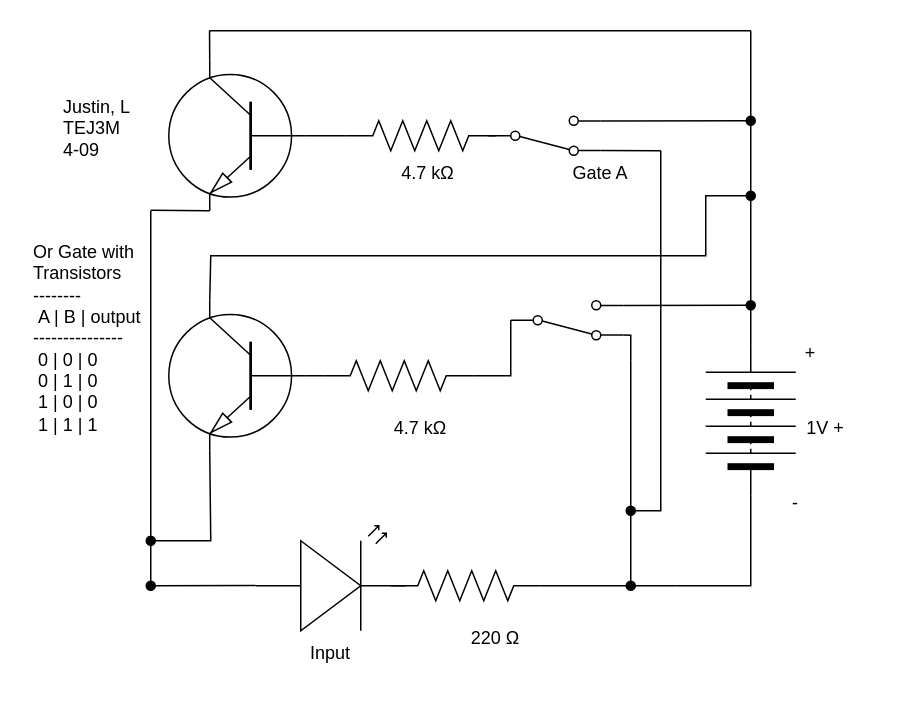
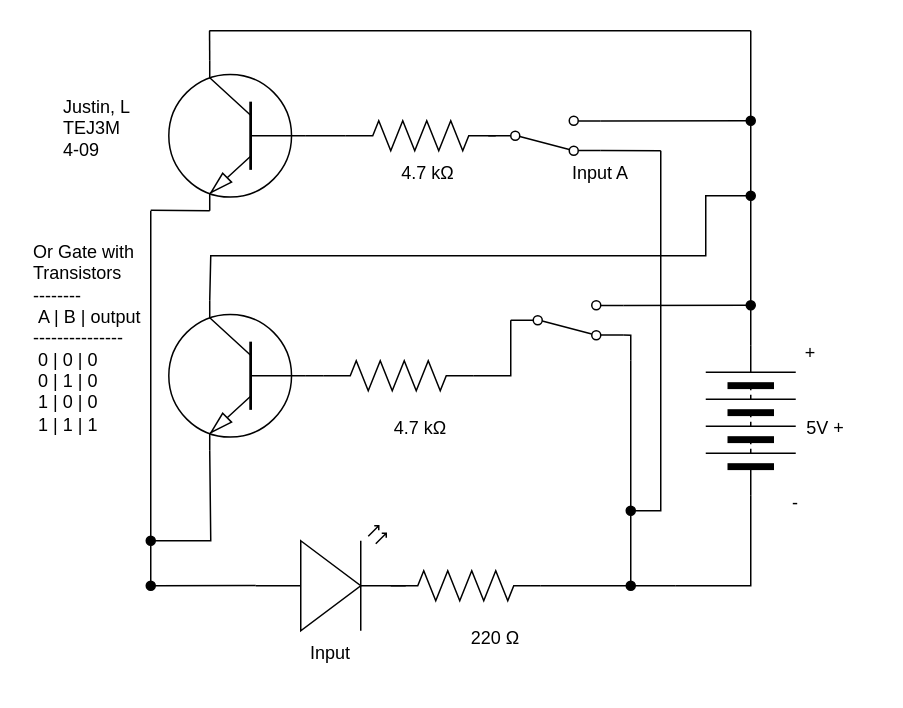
(601, 173) -> (601, 173)
(826, 428) -> (826, 428)
